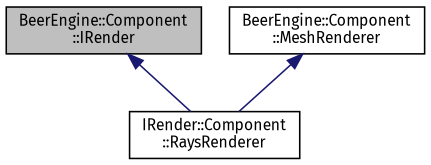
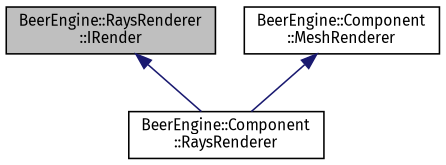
(104, 30) -> (111, 30)
(215, 135) -> (226, 135)
